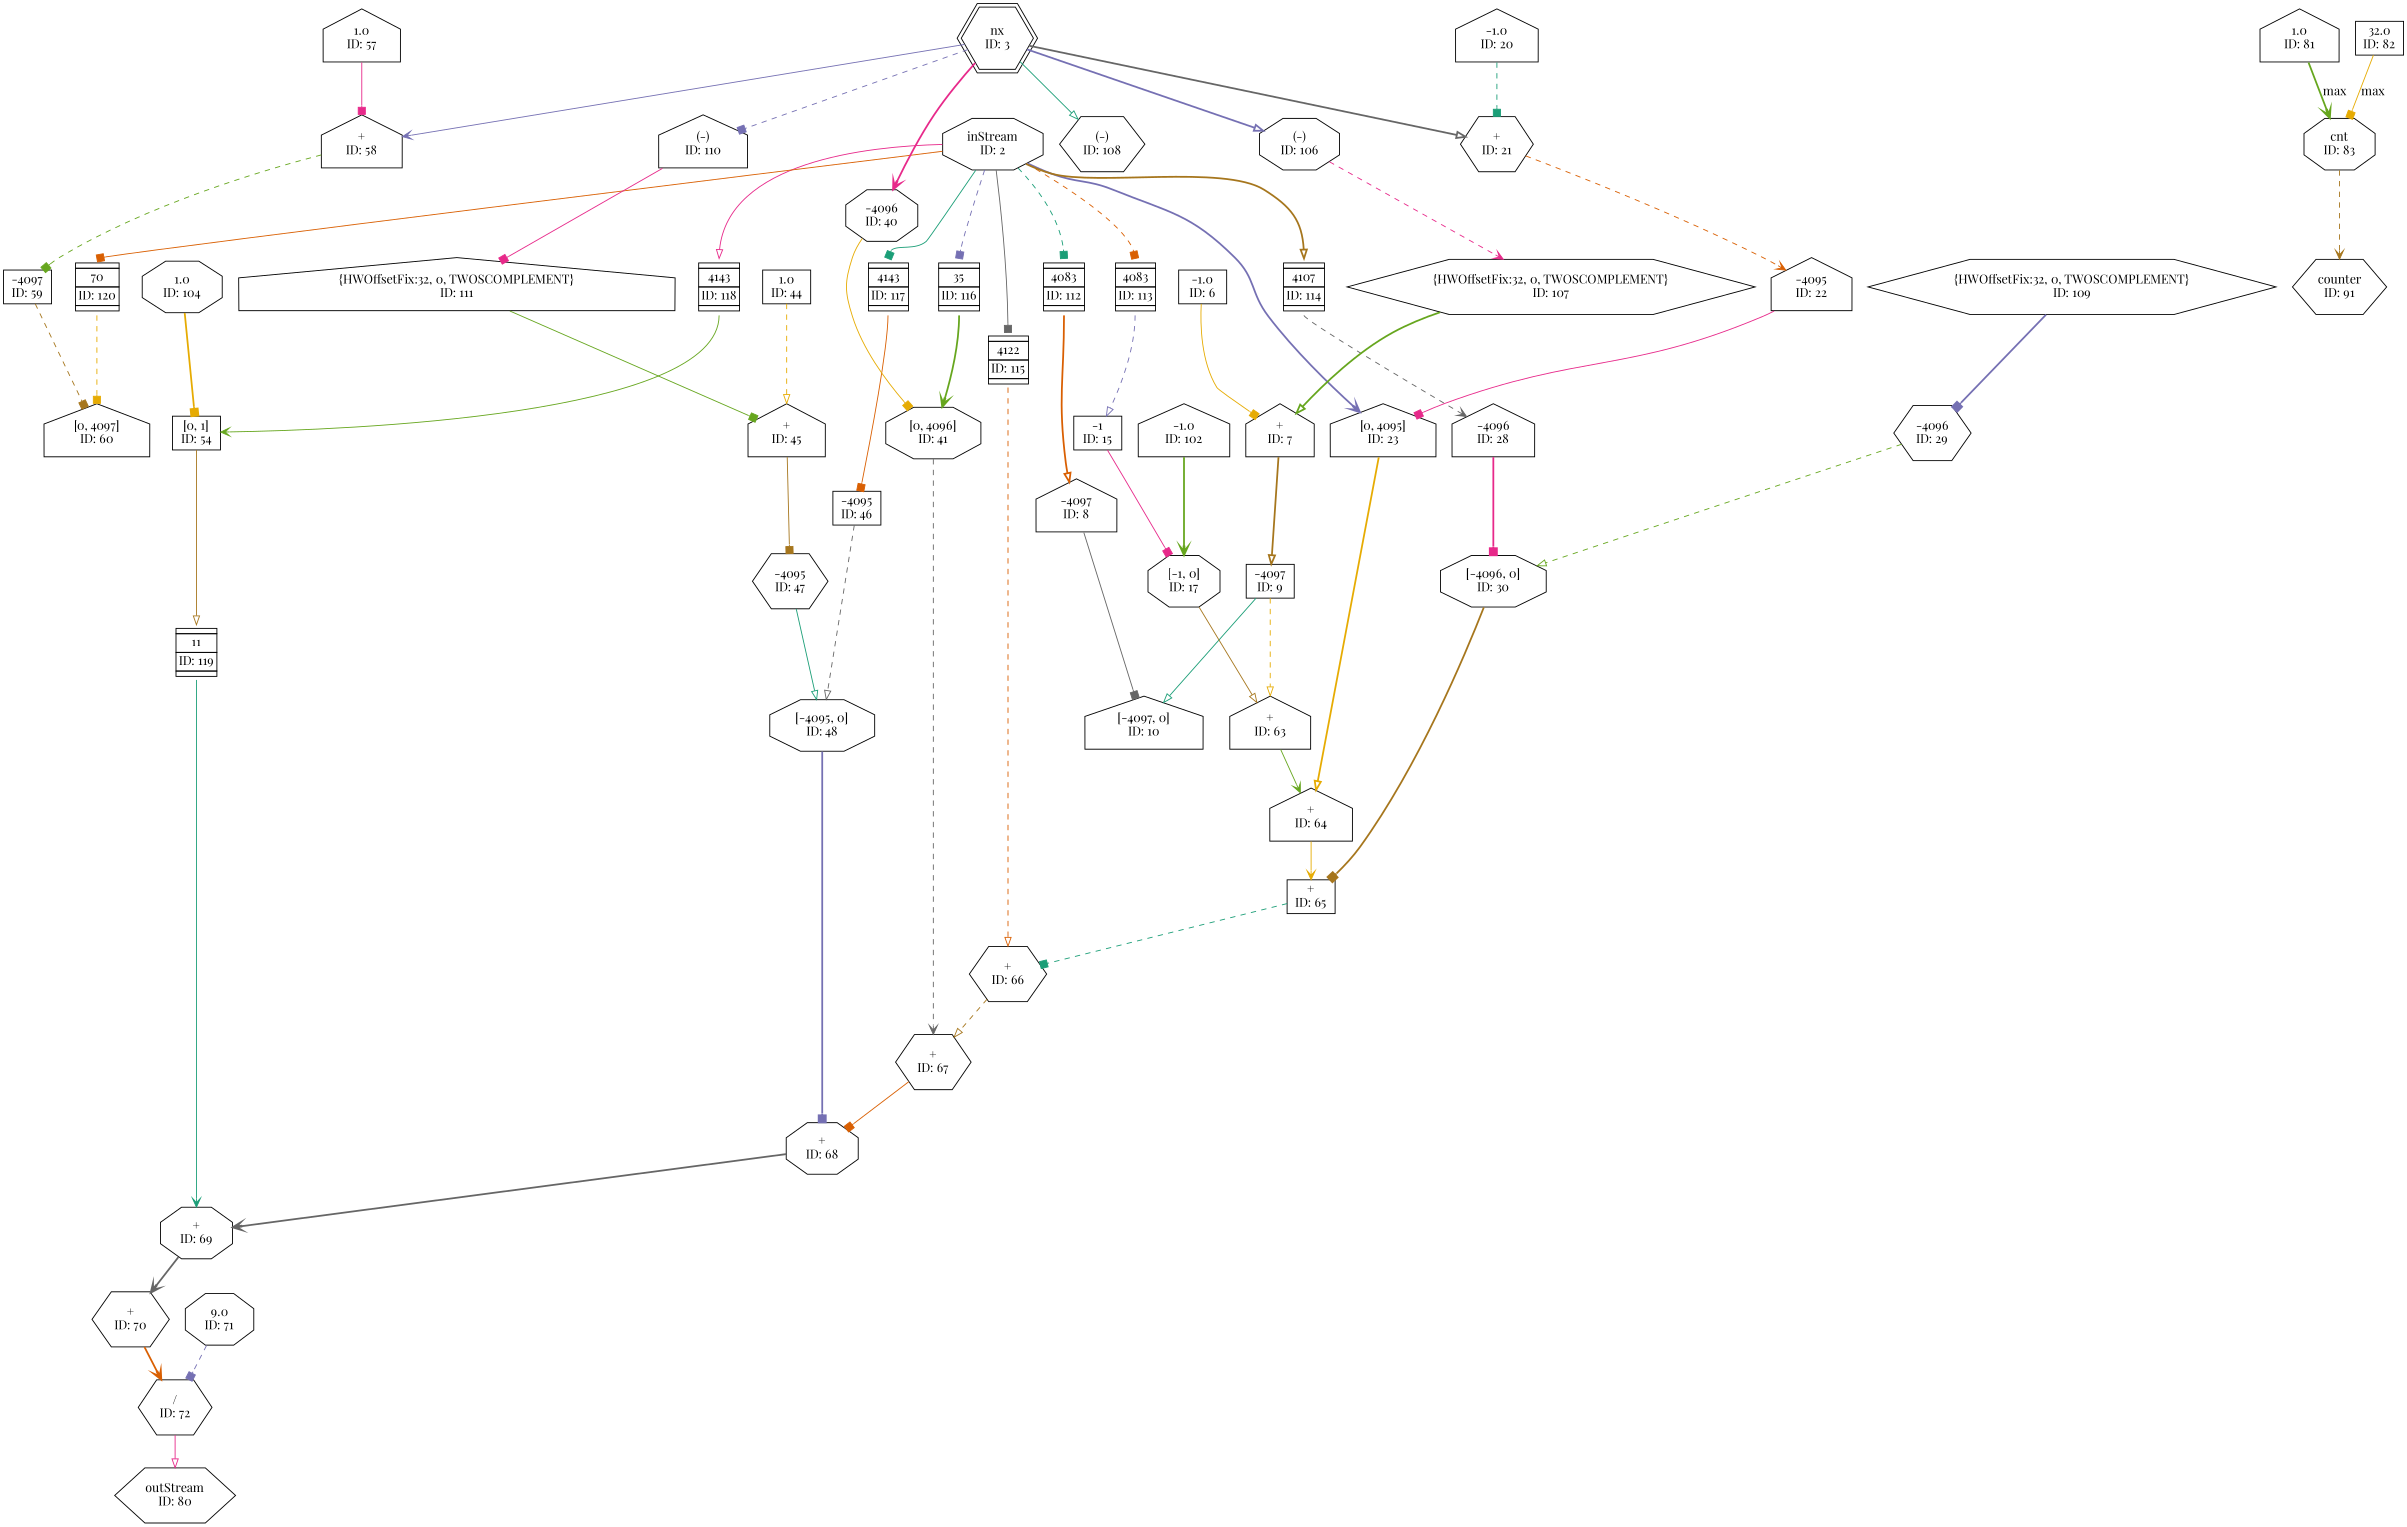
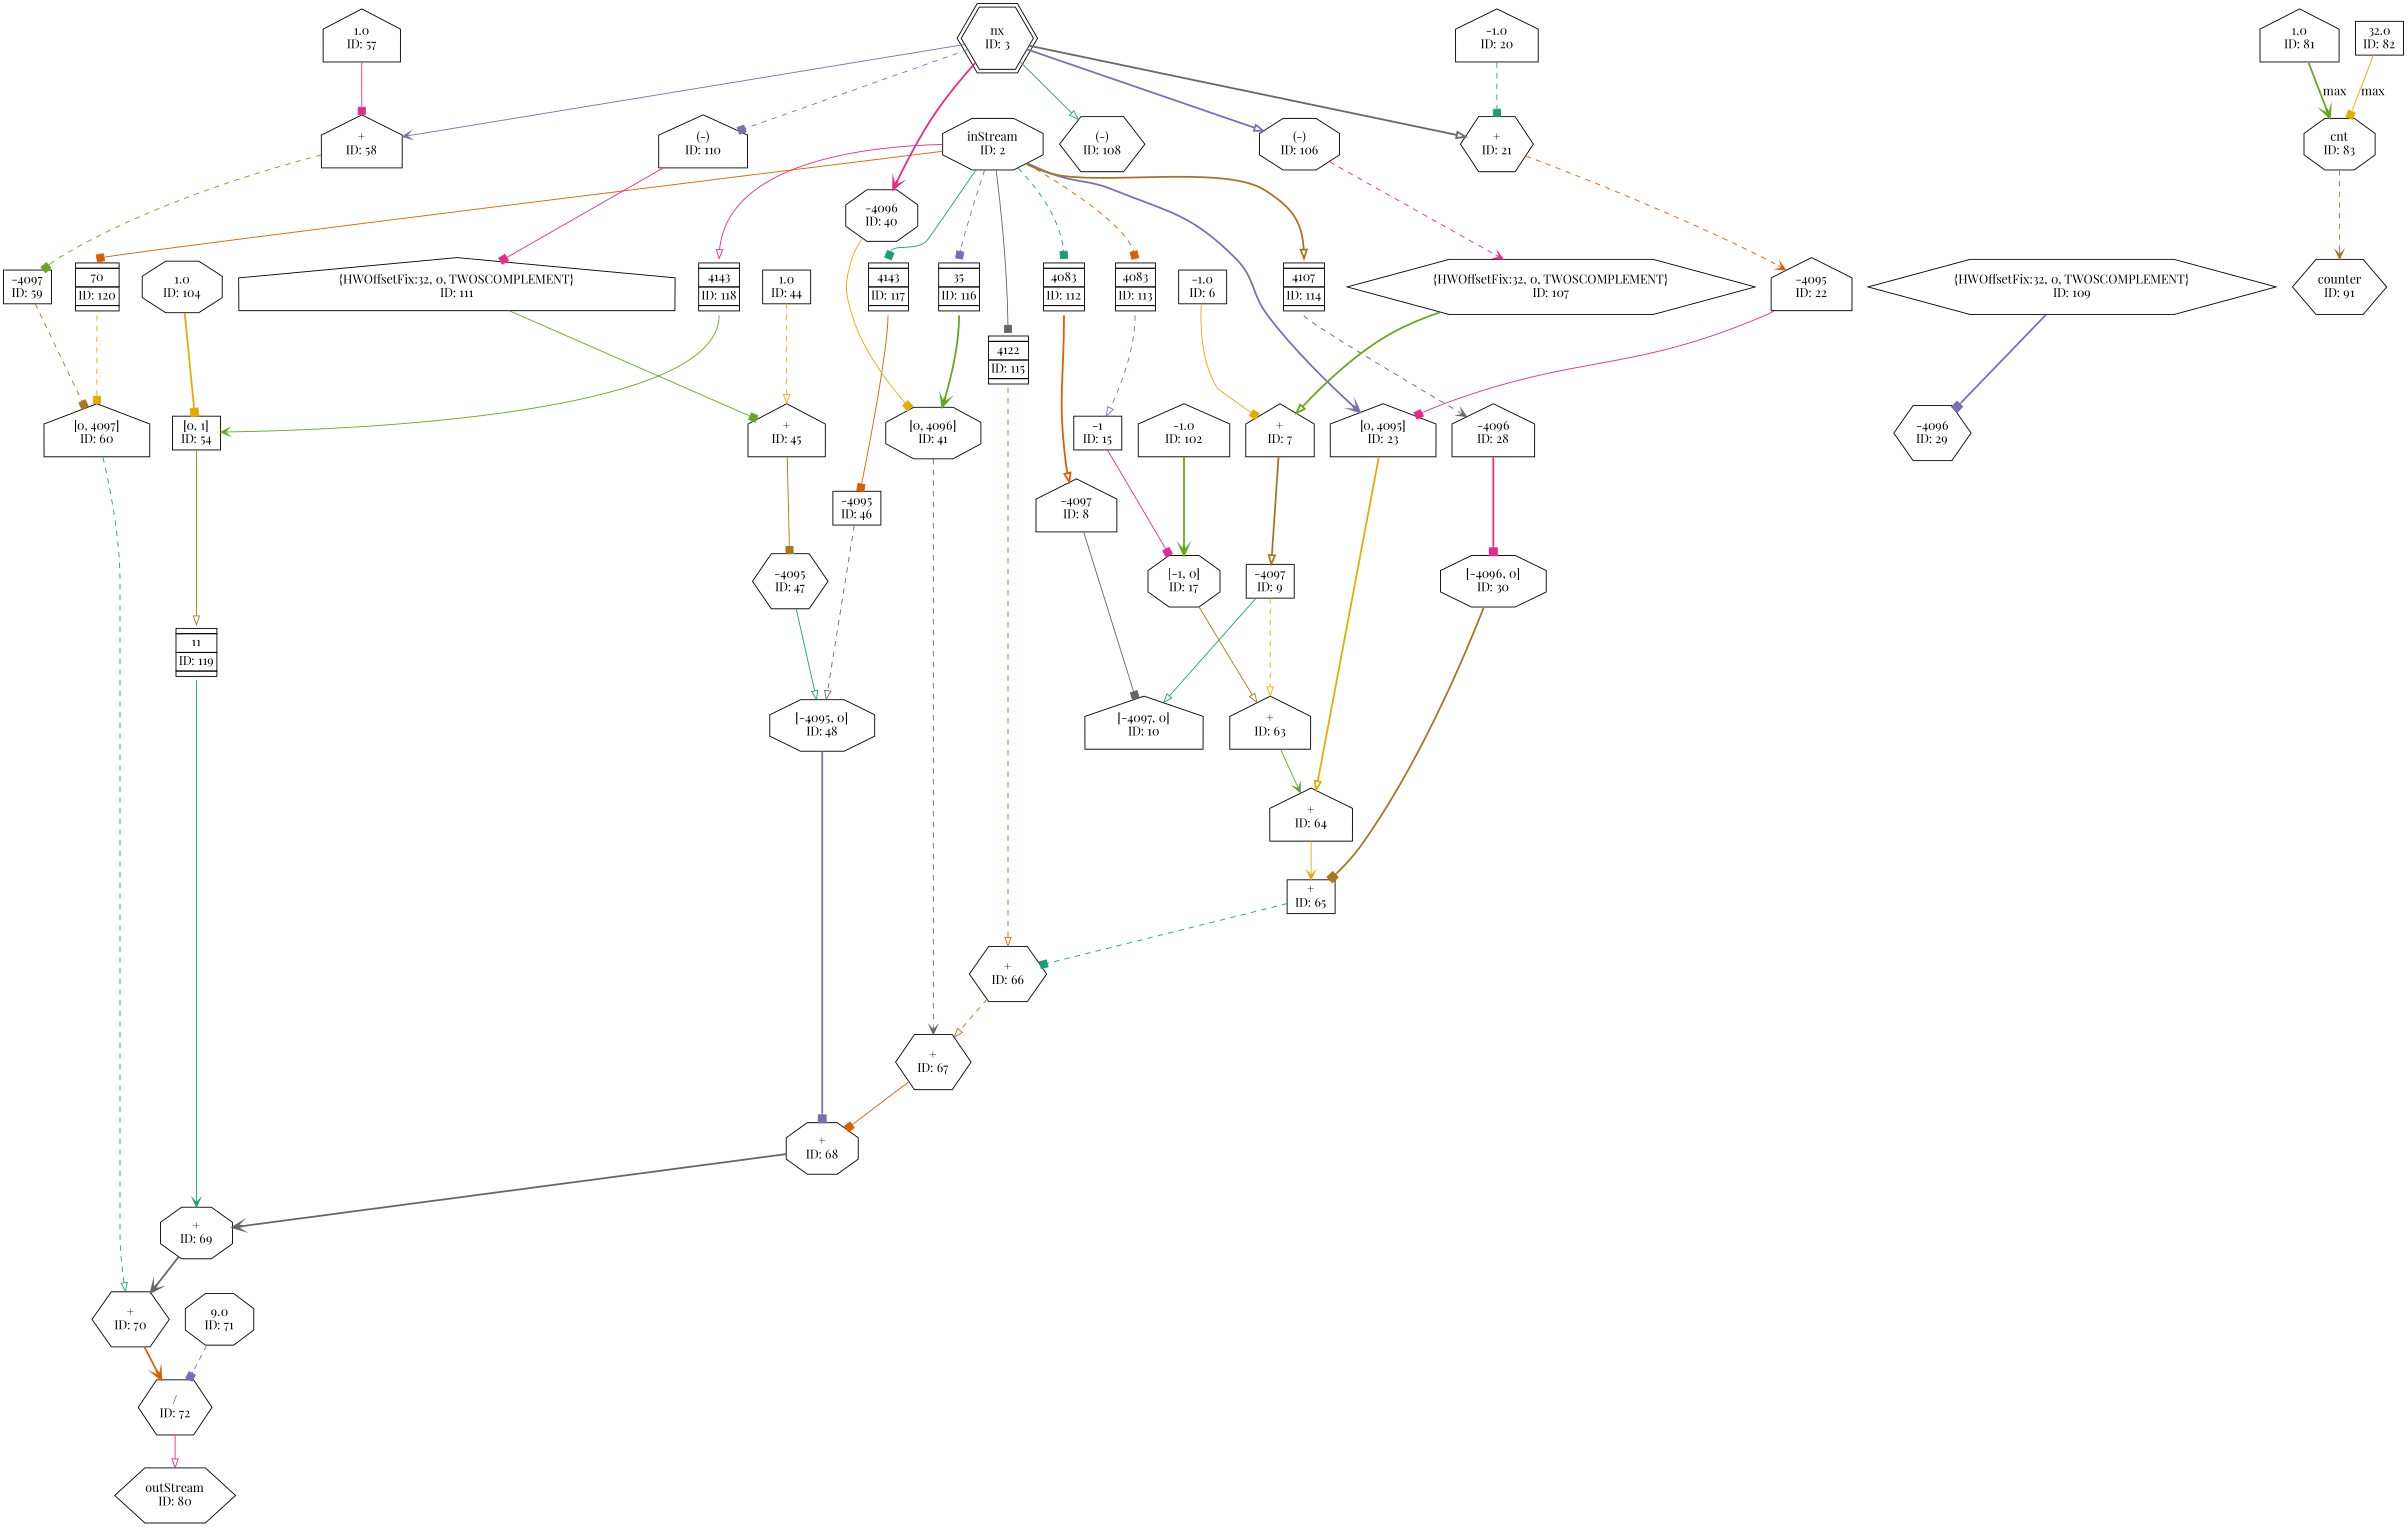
(1724, 504) -> none
none -> (120, 869)
